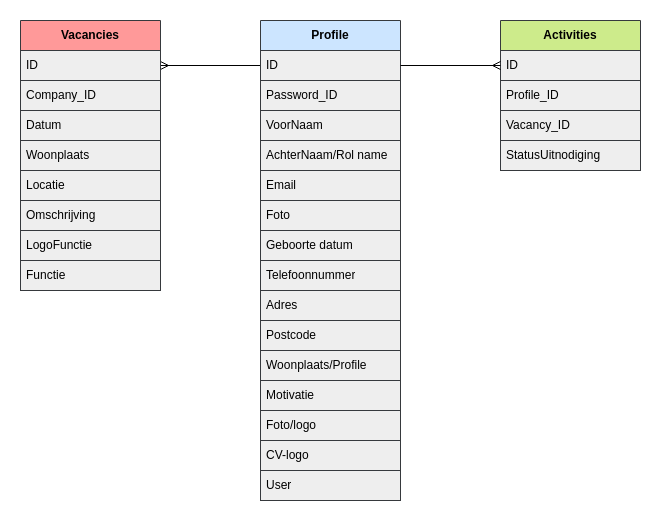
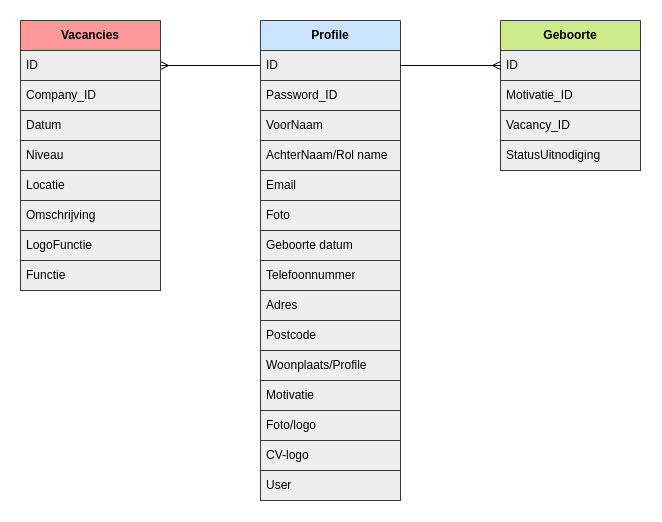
(571, 36) -> (571, 36)
(537, 96) -> (544, 96)
(59, 156) -> (45, 156)
